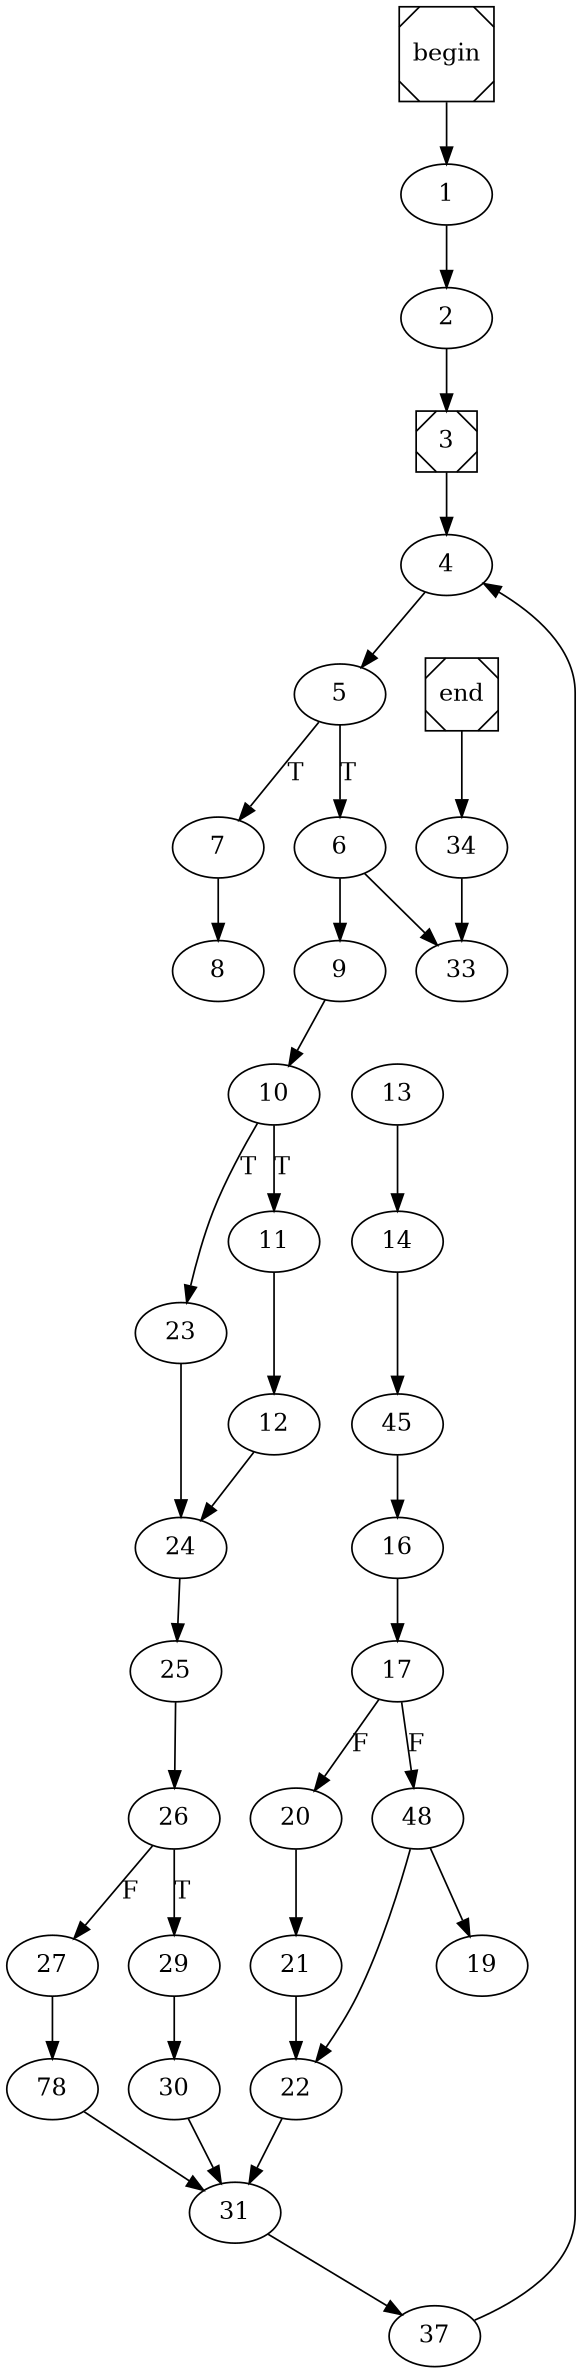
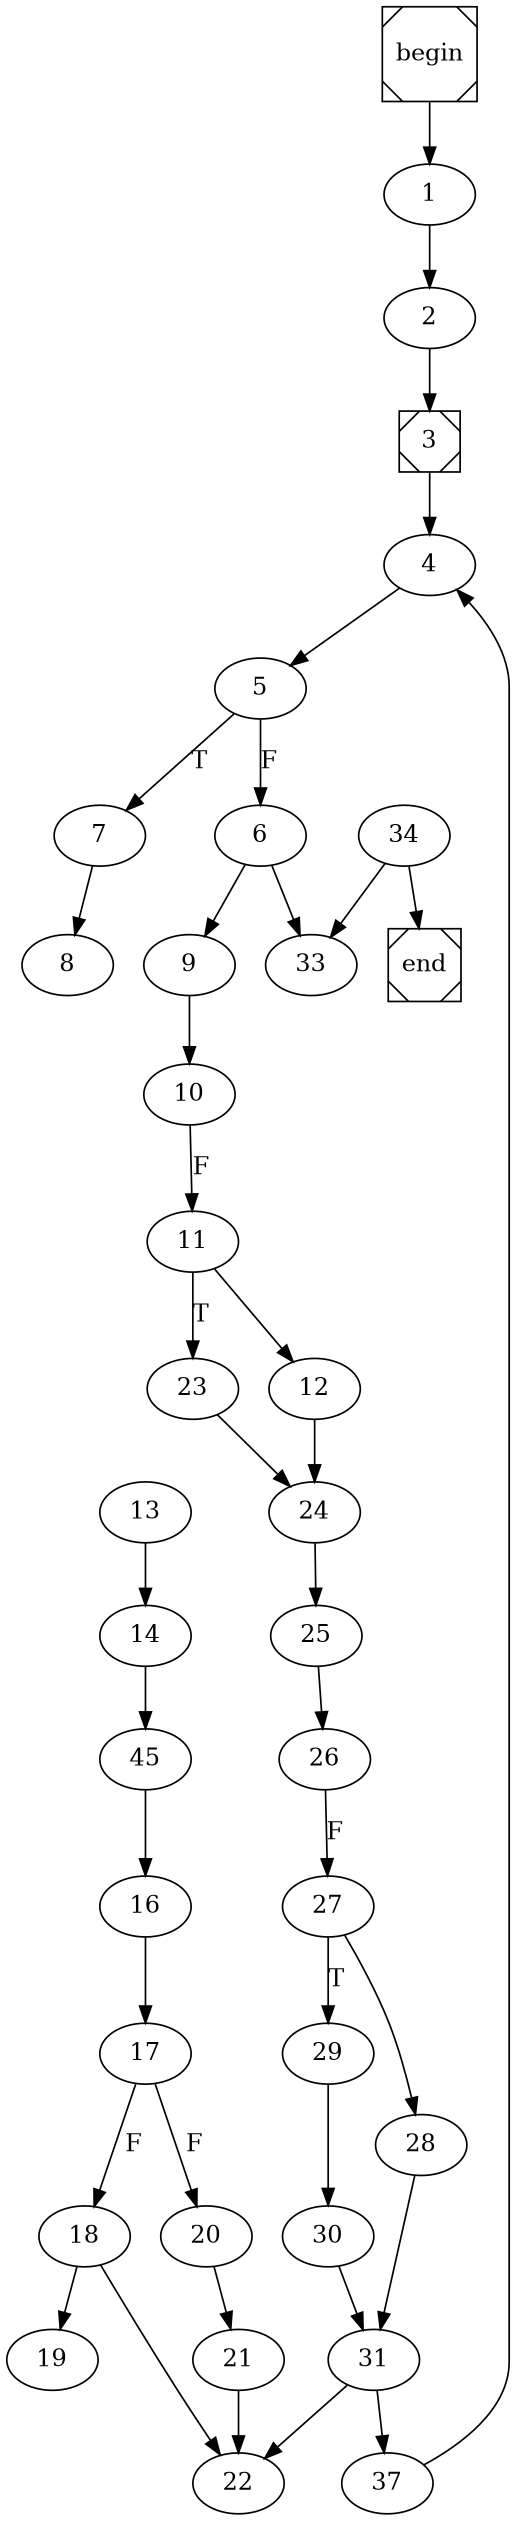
(462, 765) -> (413, 889)
(348, 774) -> (269, 762)
(283, 1168) -> (201, 1168)
(217, 1202) -> (193, 1307)
(418, 1819) -> (85, 2236)
(174, 1884) -> (328, 1972)
(52, 2089) -> (421, 2145)
(269, 2143) -> (312, 2416)
